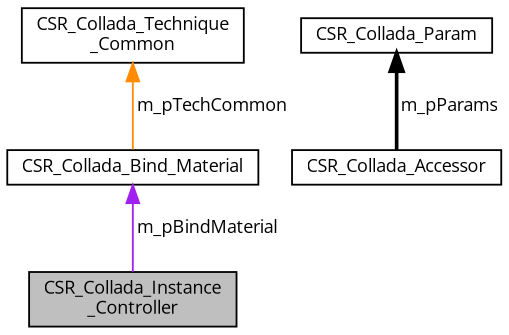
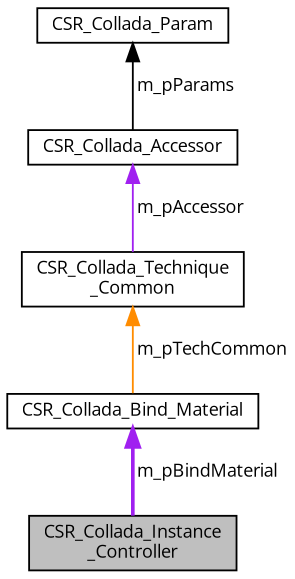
(397, 111) -> (133, 96)
none -> (133, 218)
(133, 238) -> (133, 481)
